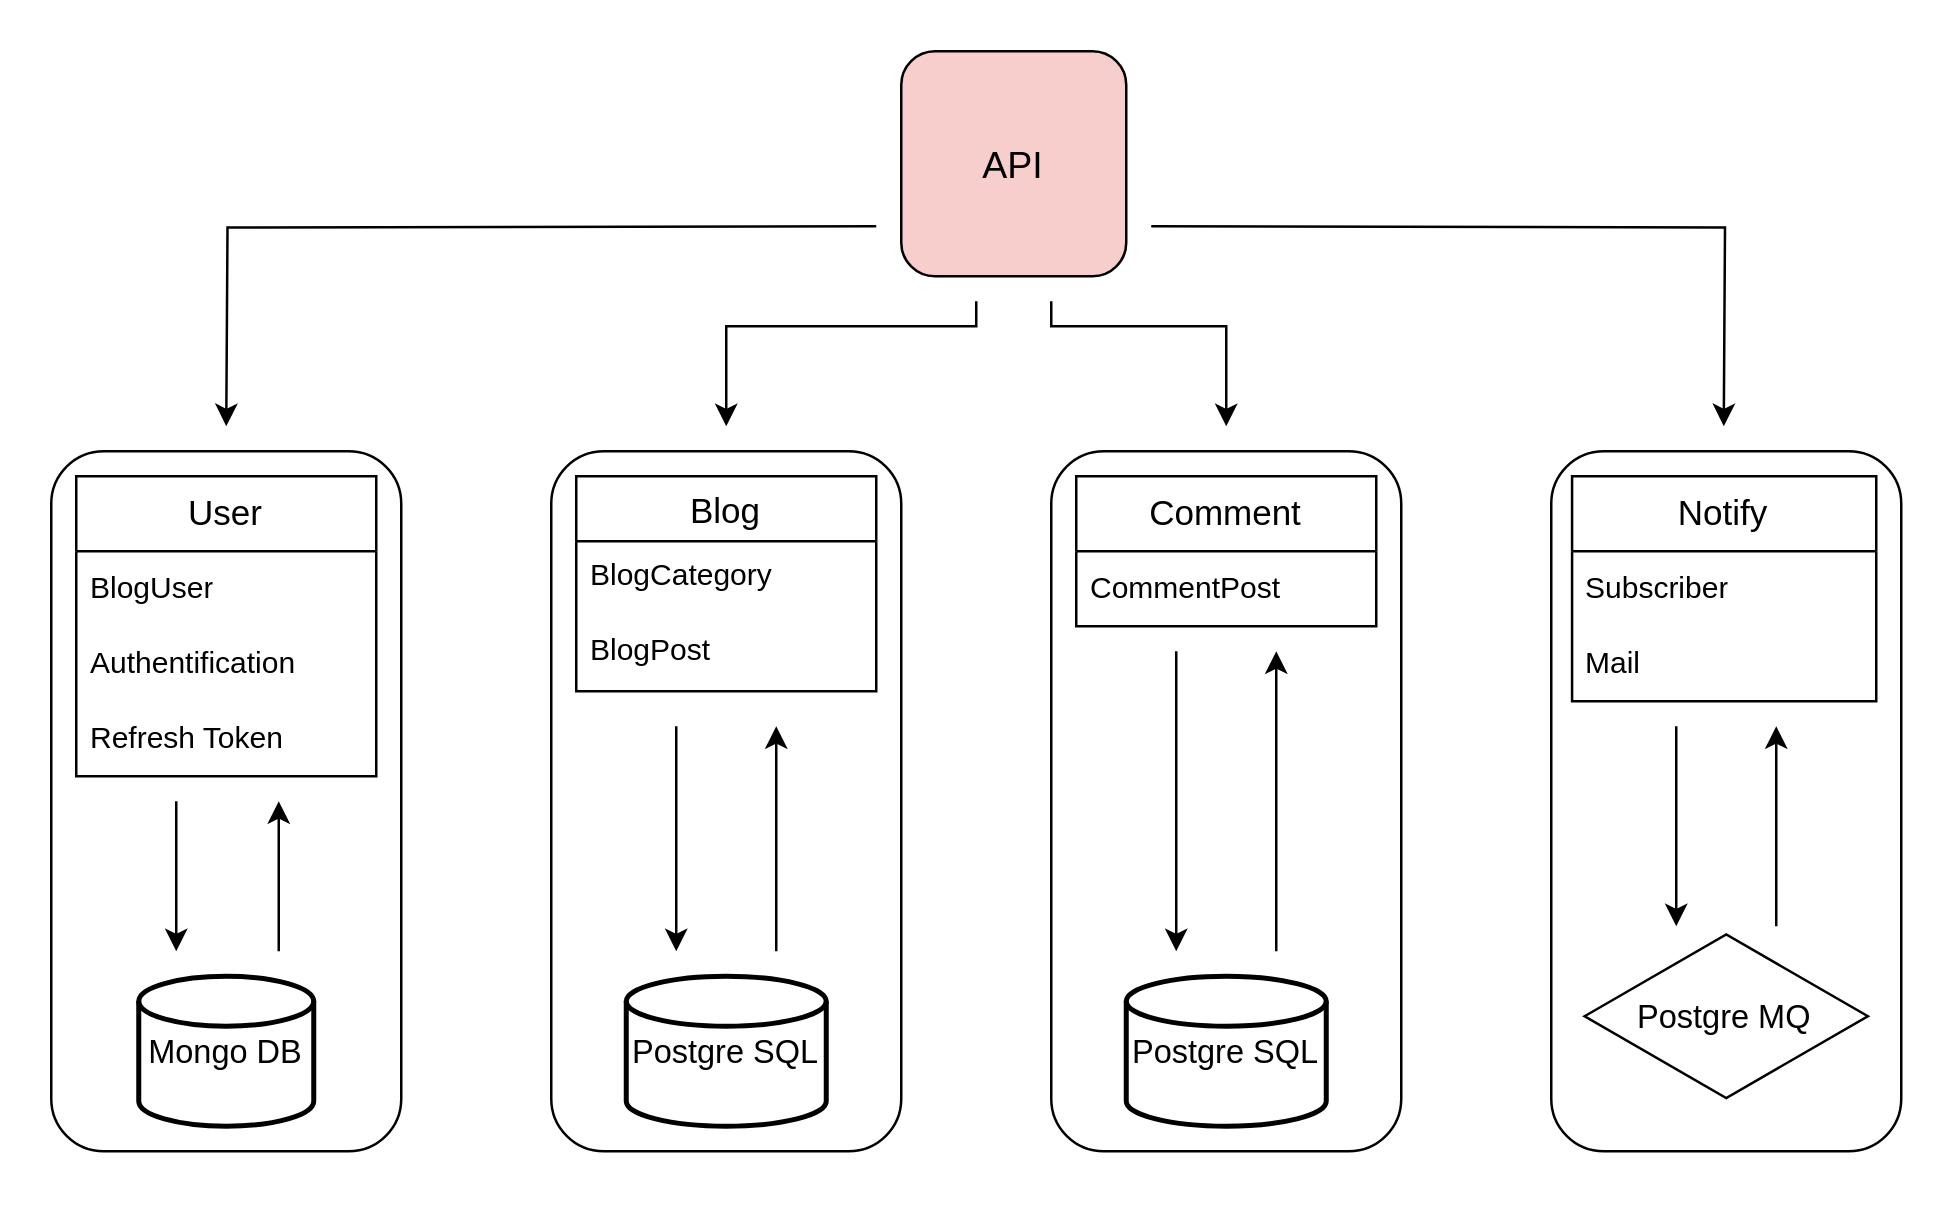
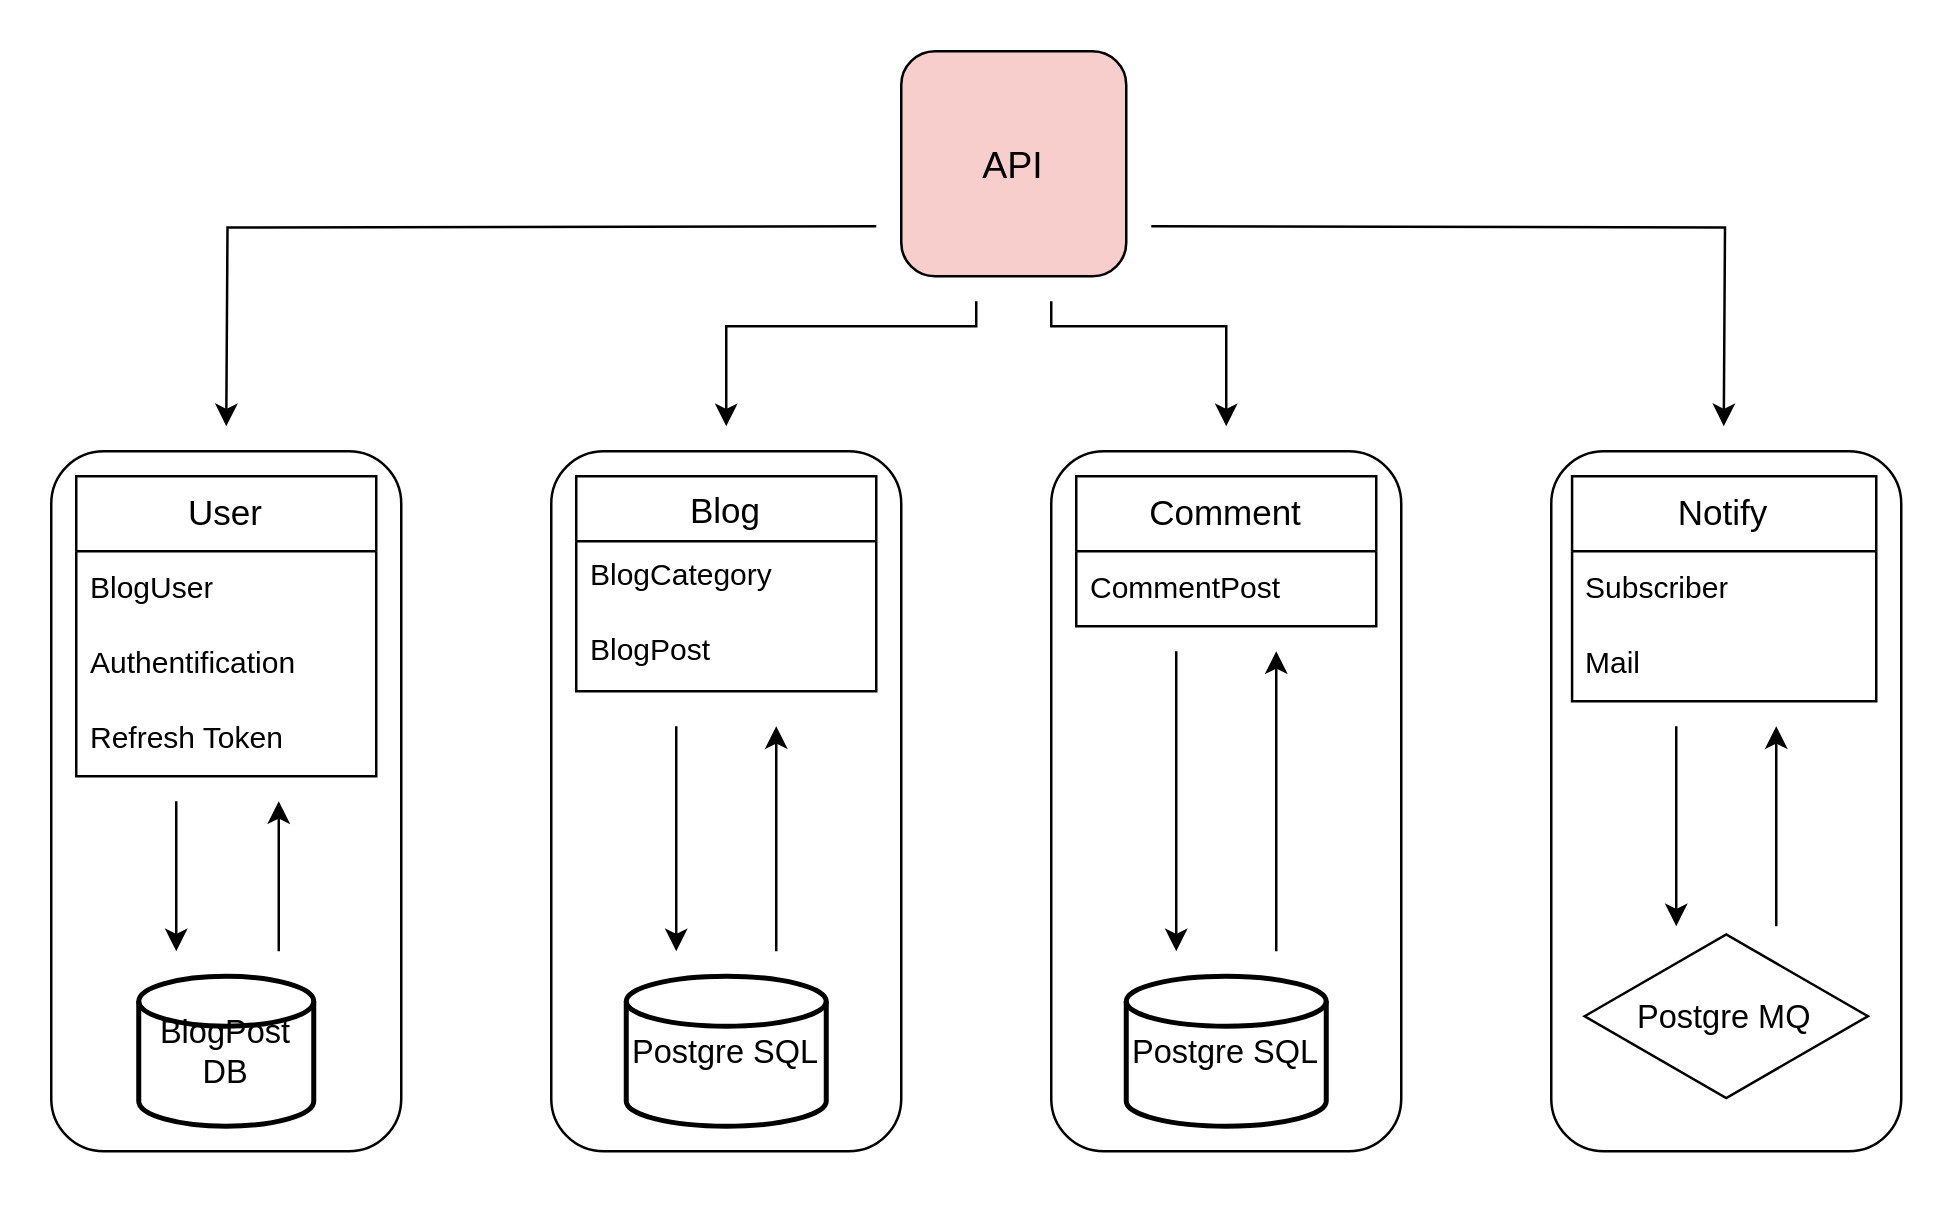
(226, 1051) -> (226, 1051)
